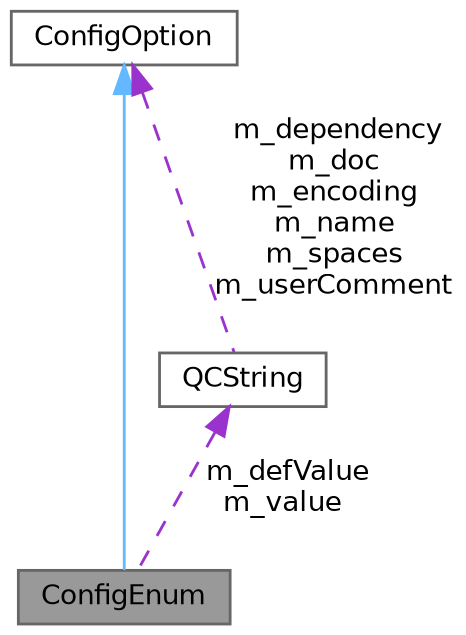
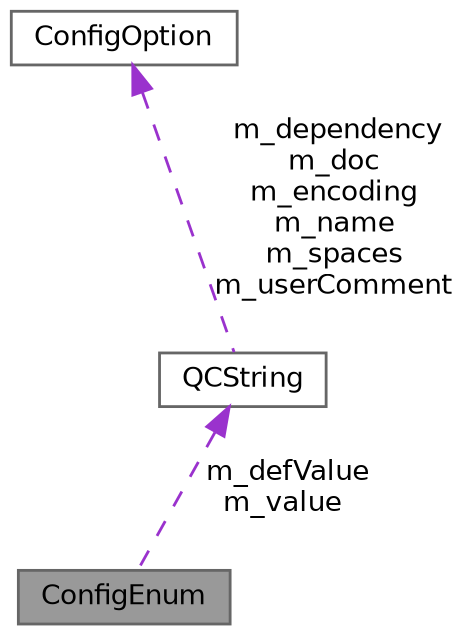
(124, 332) -> none
